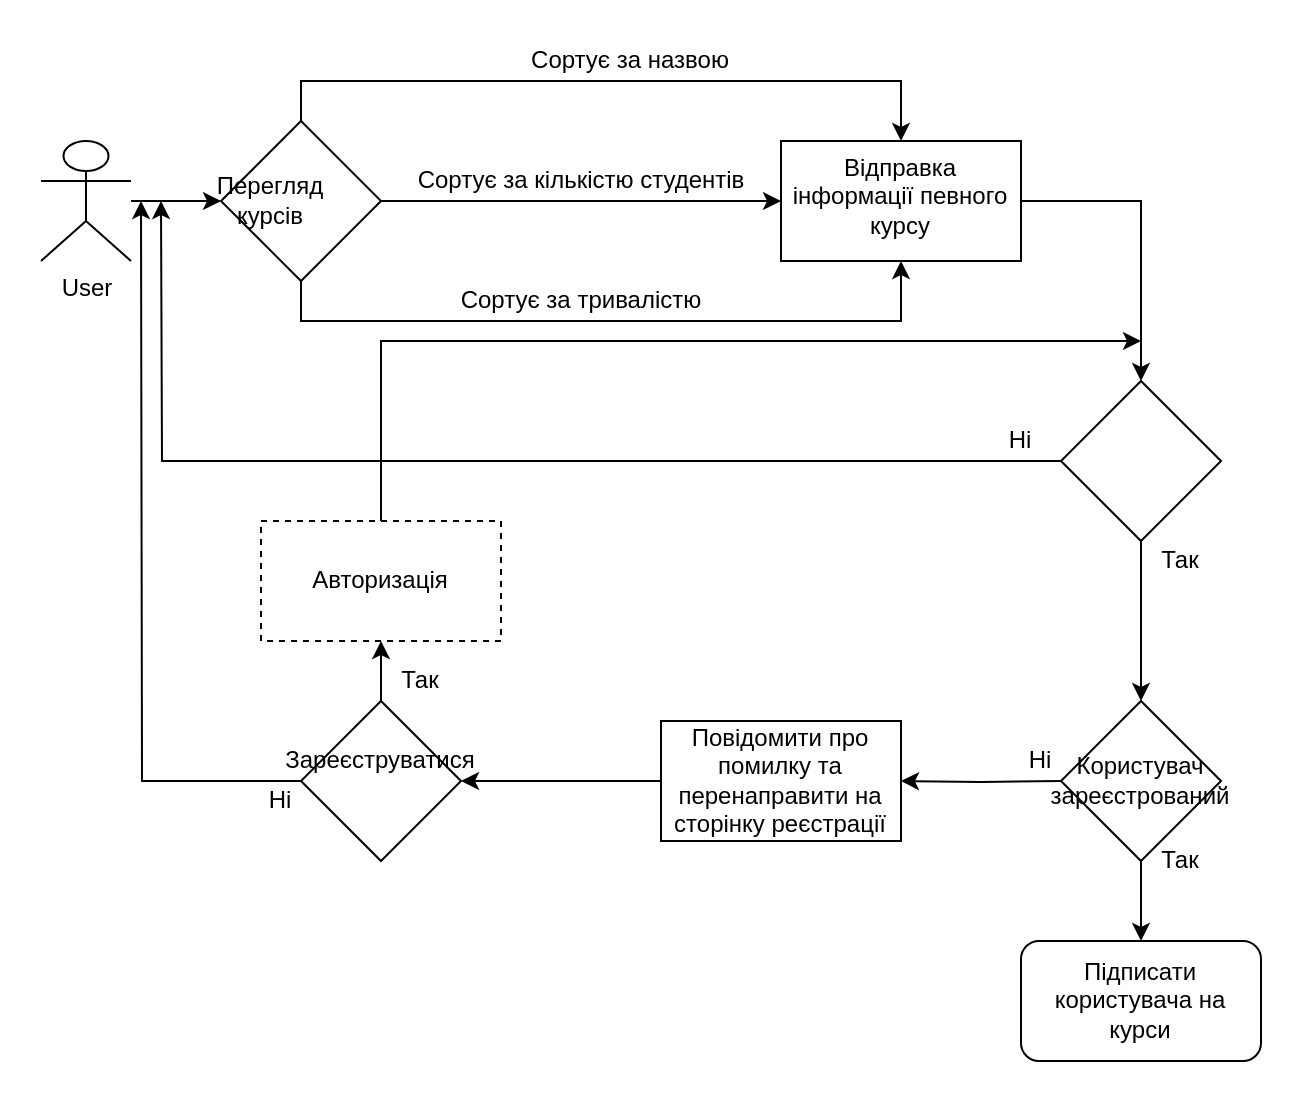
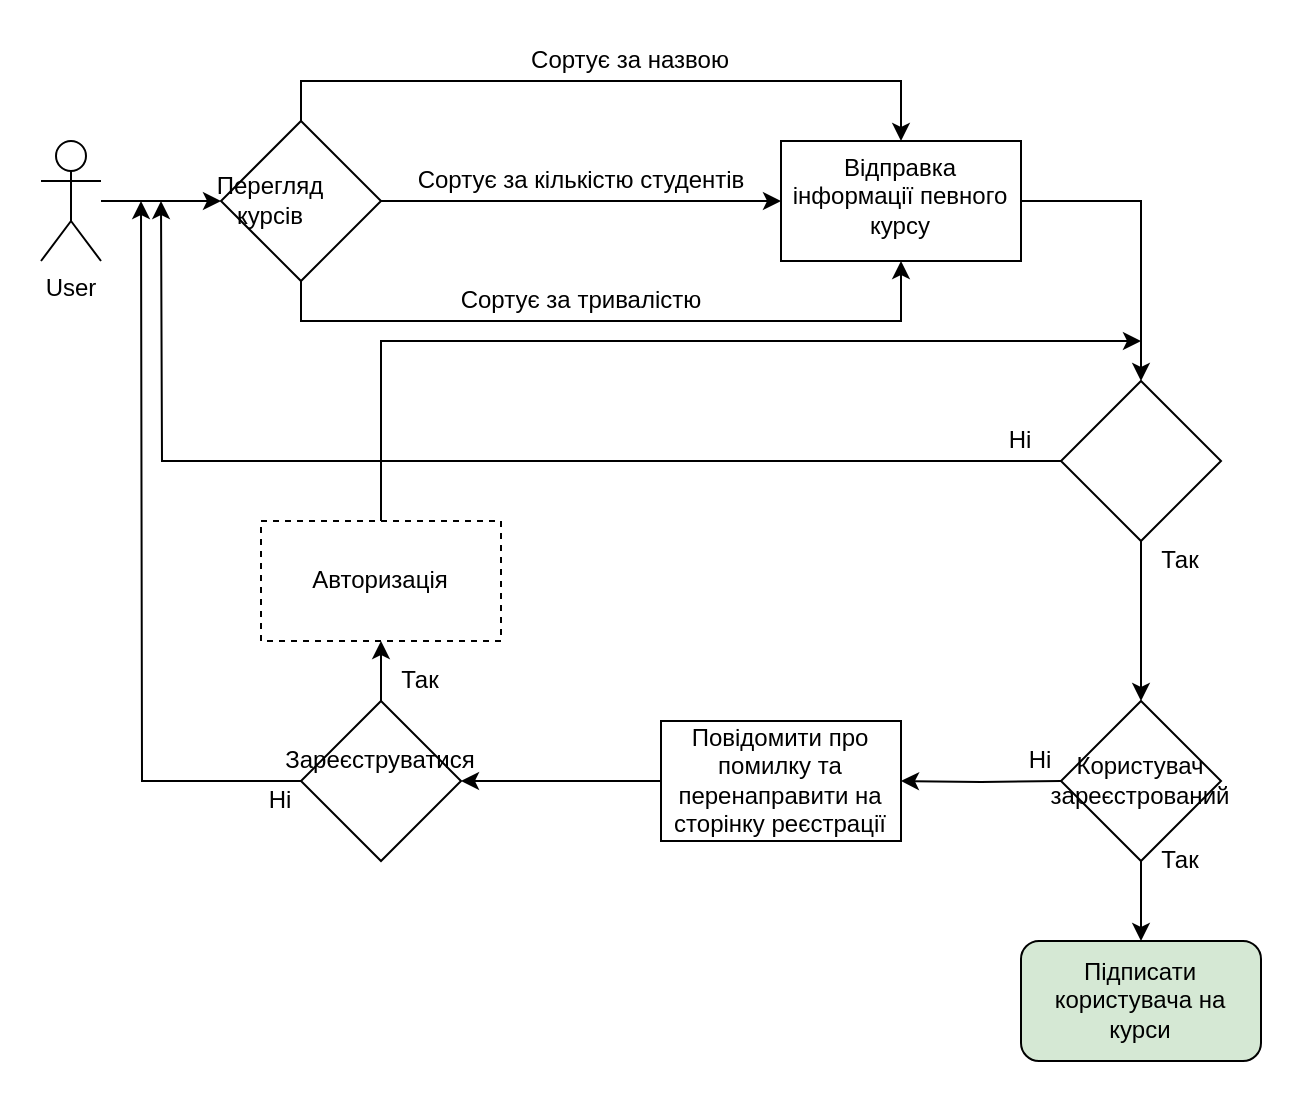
(86, 201) -> (71, 201)
(1141, 1001) -> (1141, 1001)
